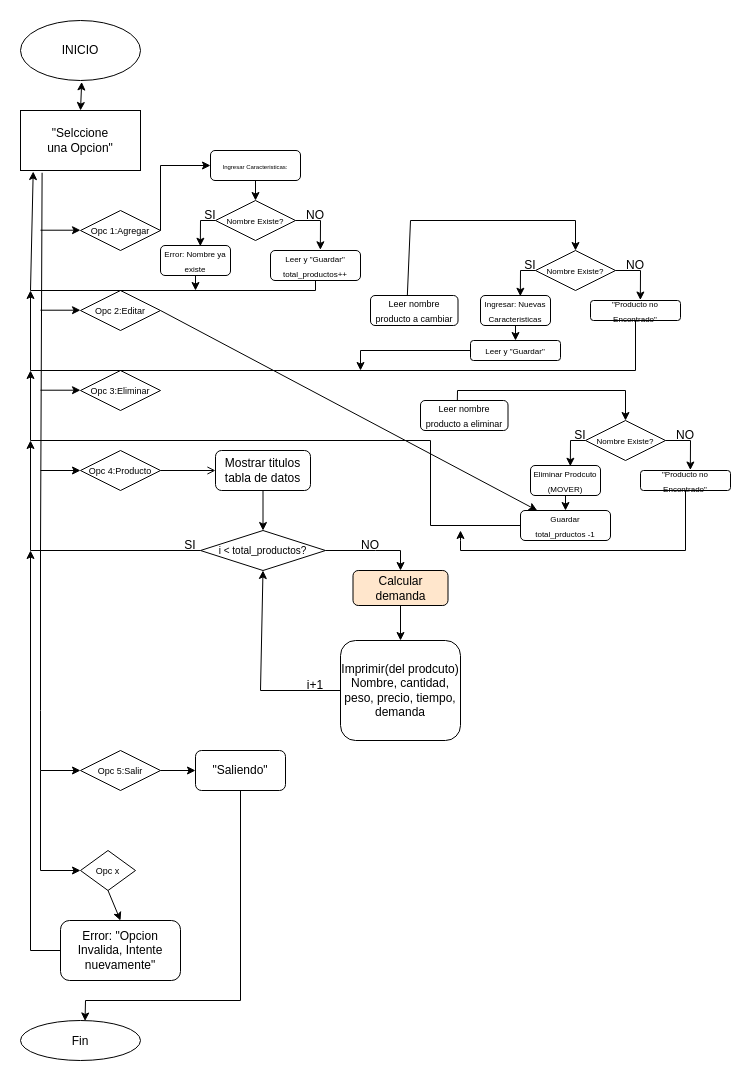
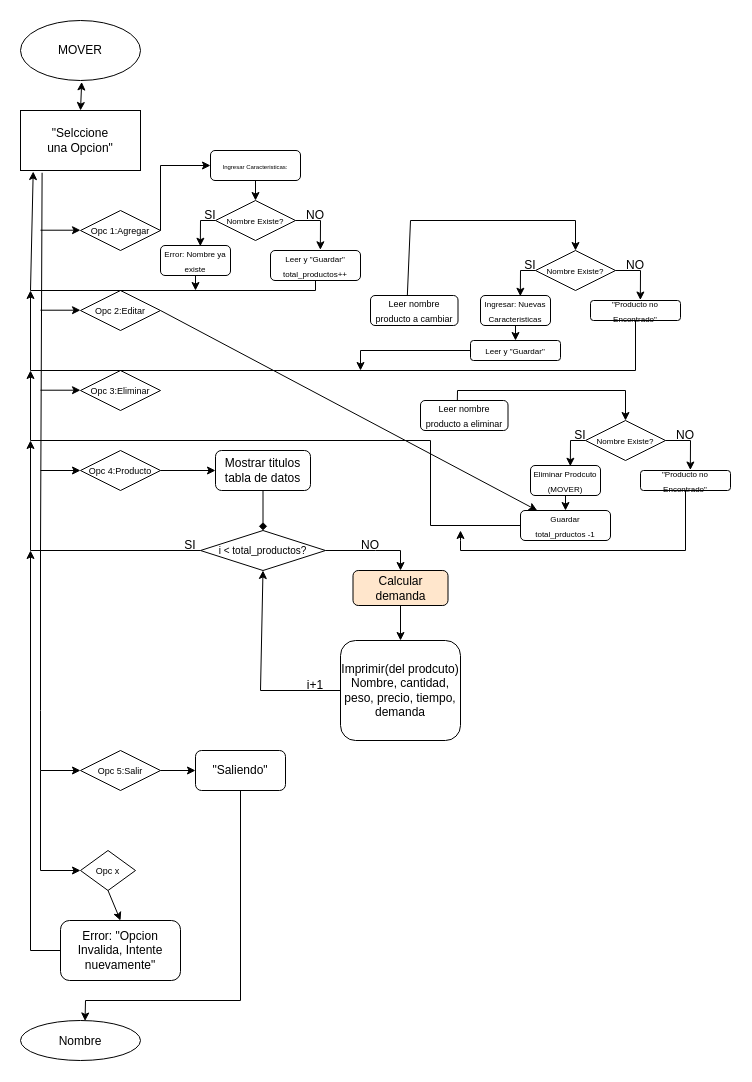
(81, 51) -> (81, 51)
(209, 471) -> (207, 471)
(263, 522) -> (263, 521)
(80, 1041) -> (80, 1041)
